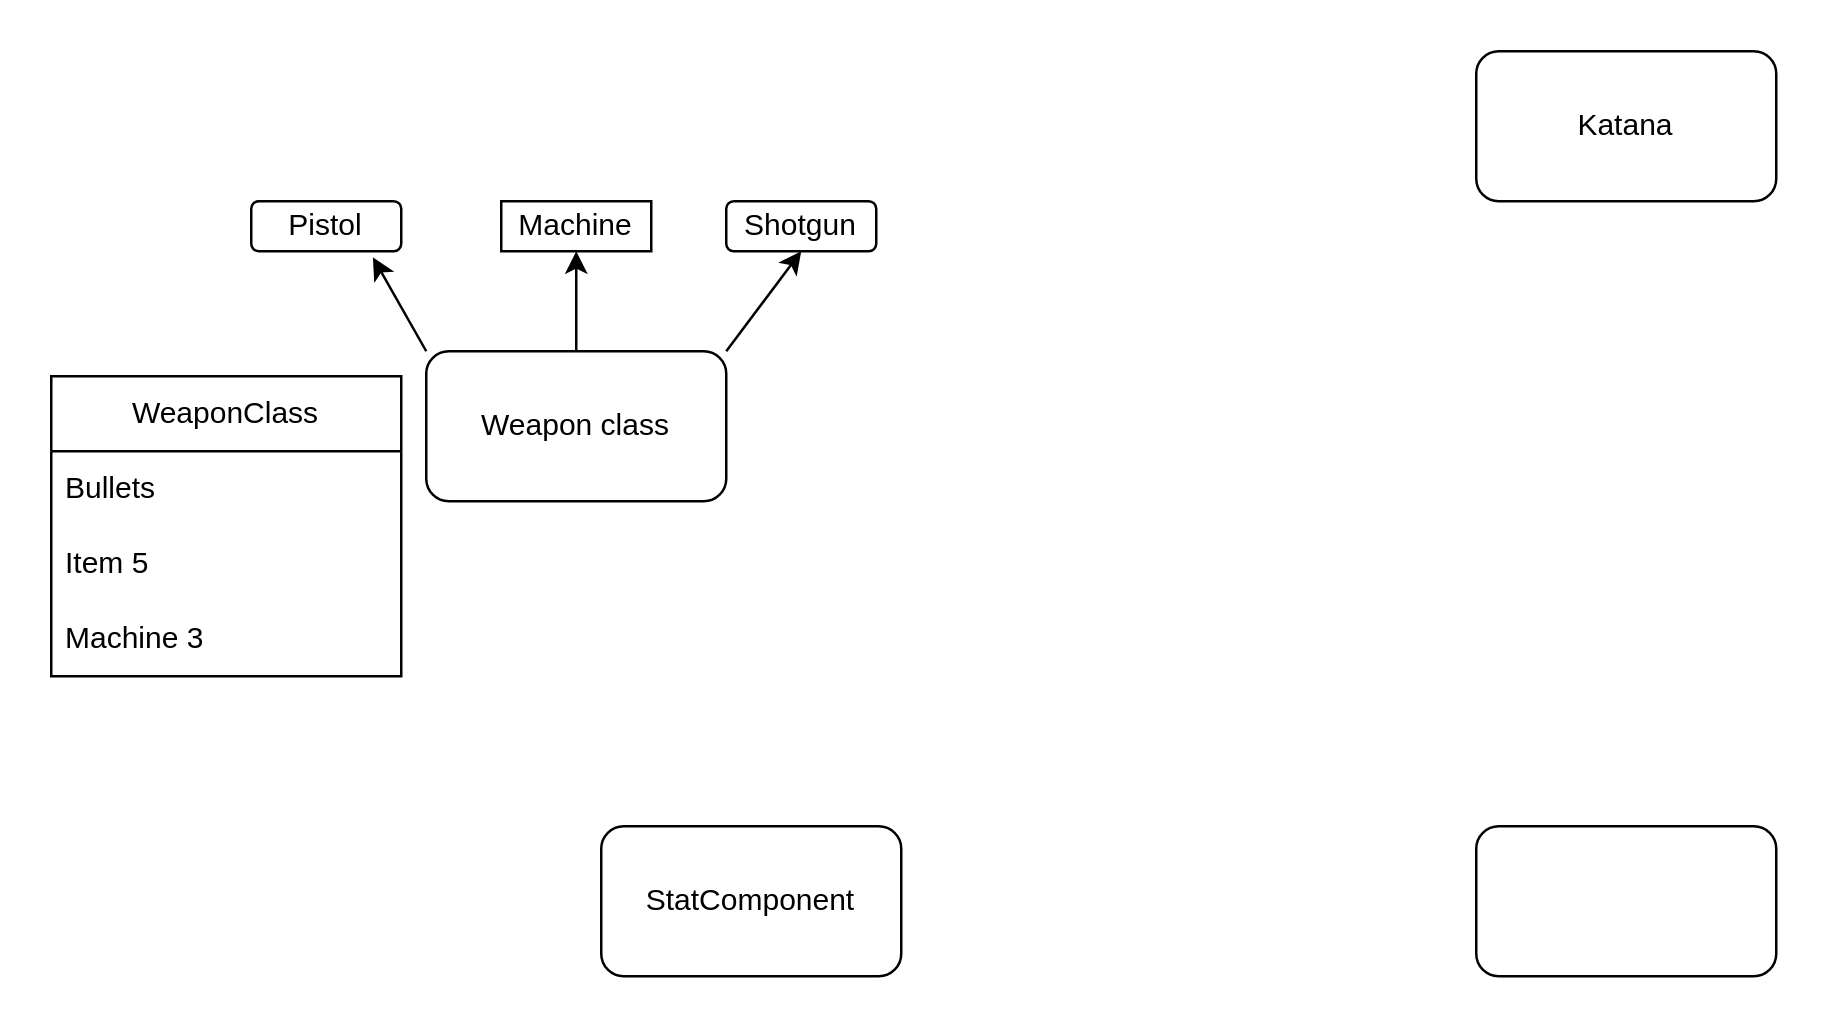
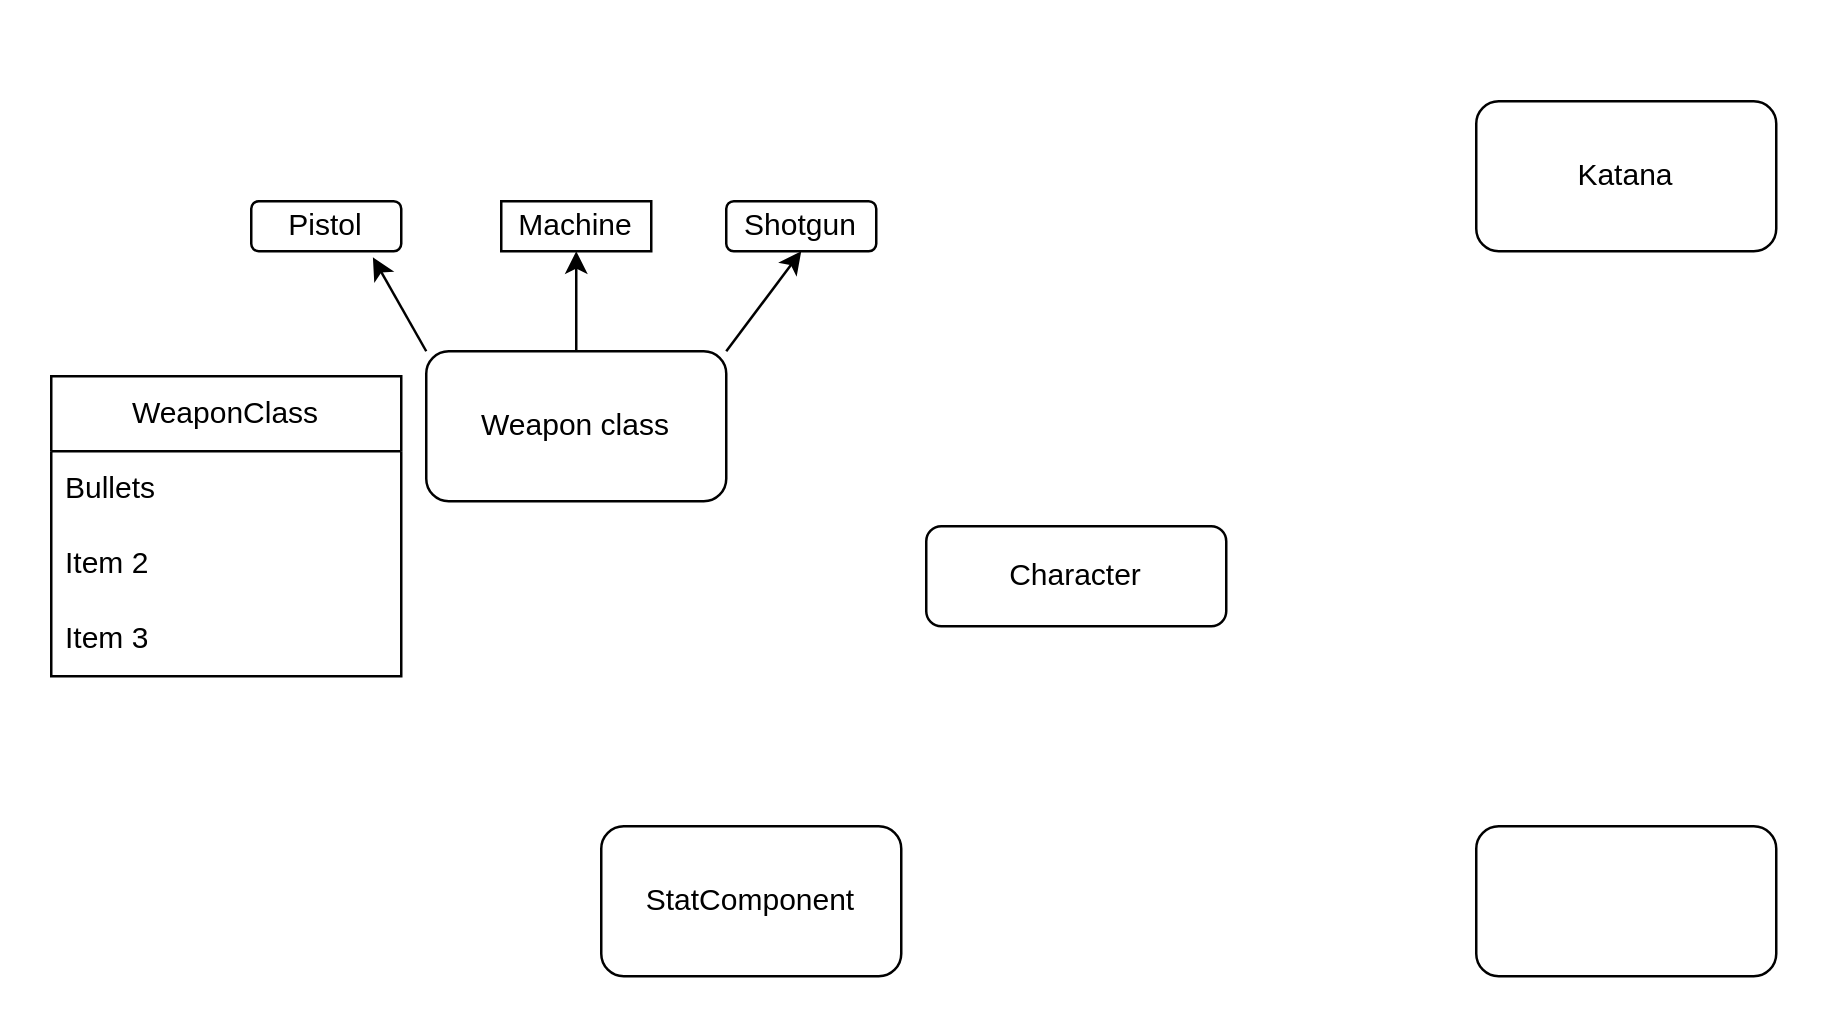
(1626, 126) -> (1626, 176)
(113, 564) -> (113, 564)
none -> (1076, 576)
(134, 639) -> (113, 639)
